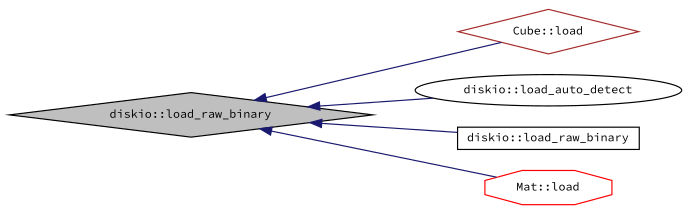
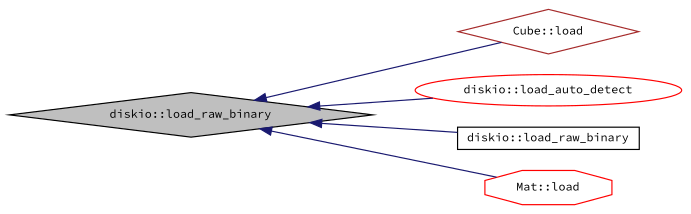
(548, 90) -> (548, 90)
